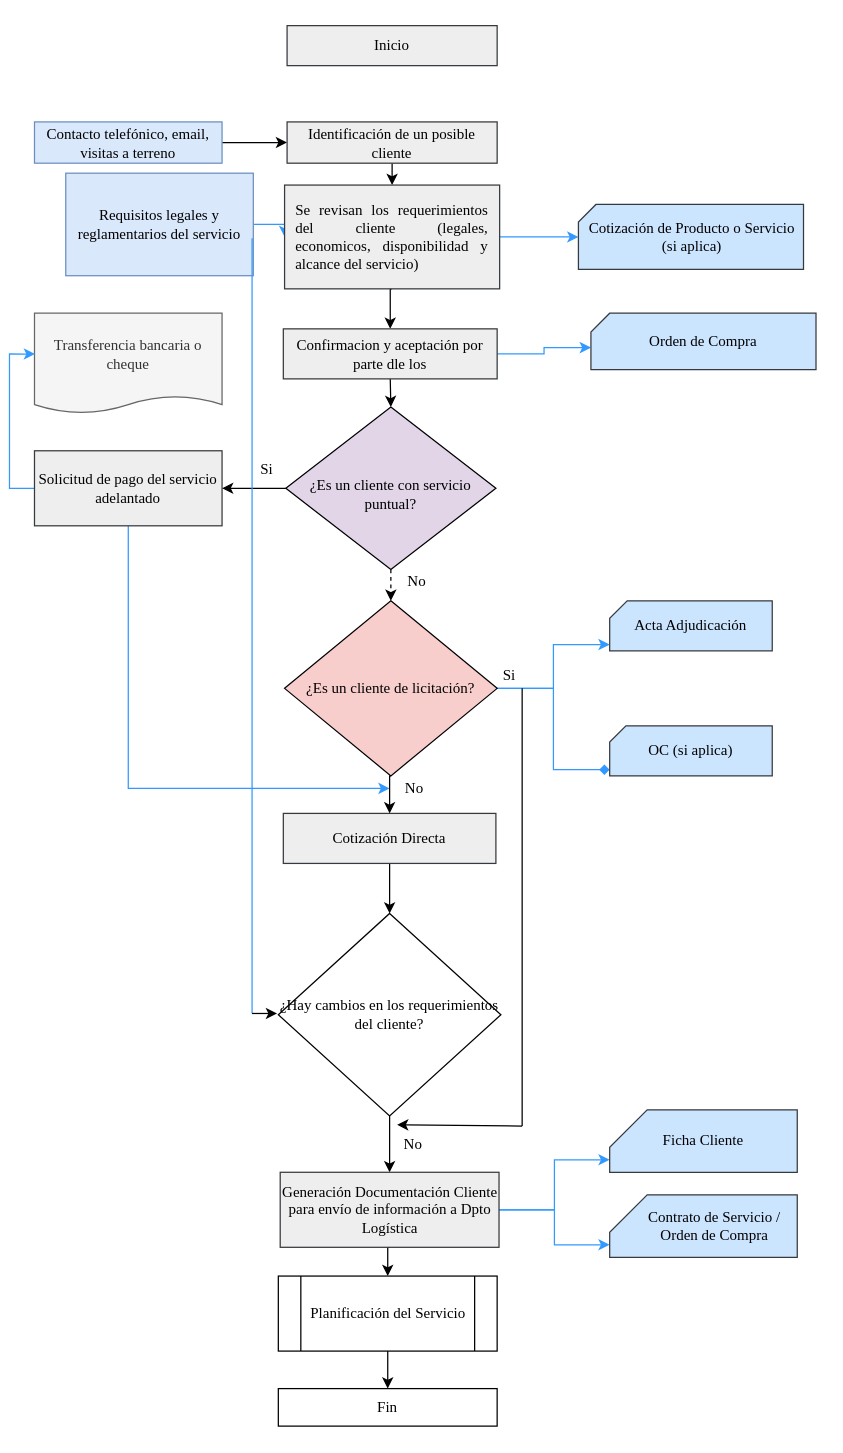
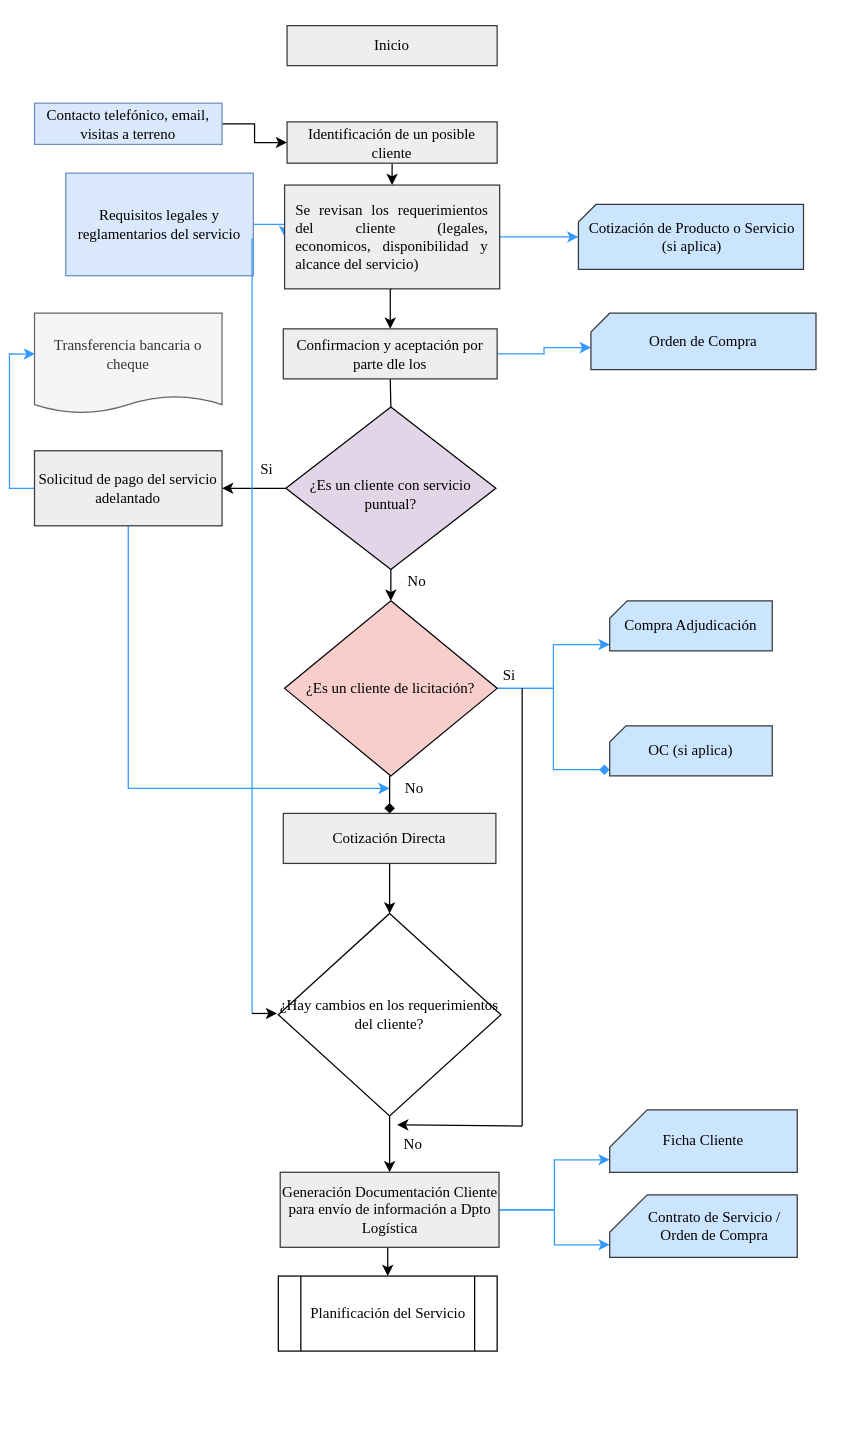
(128, 143) -> (128, 124)
(390, 397) -> (390, 400)
(391, 582) -> (391, 582)
(691, 626) -> (691, 626)
(389, 803) -> (389, 802)
(388, 1365) -> none
(388, 1407) -> none
